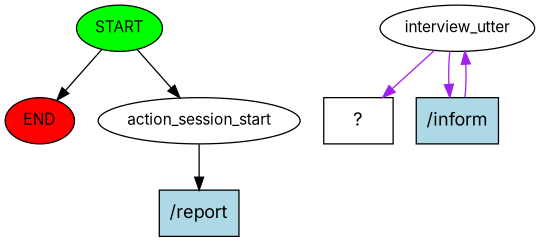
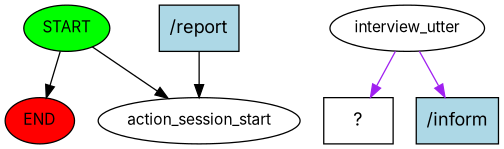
(466, 81) -> none
(199, 161) -> (199, 68)
